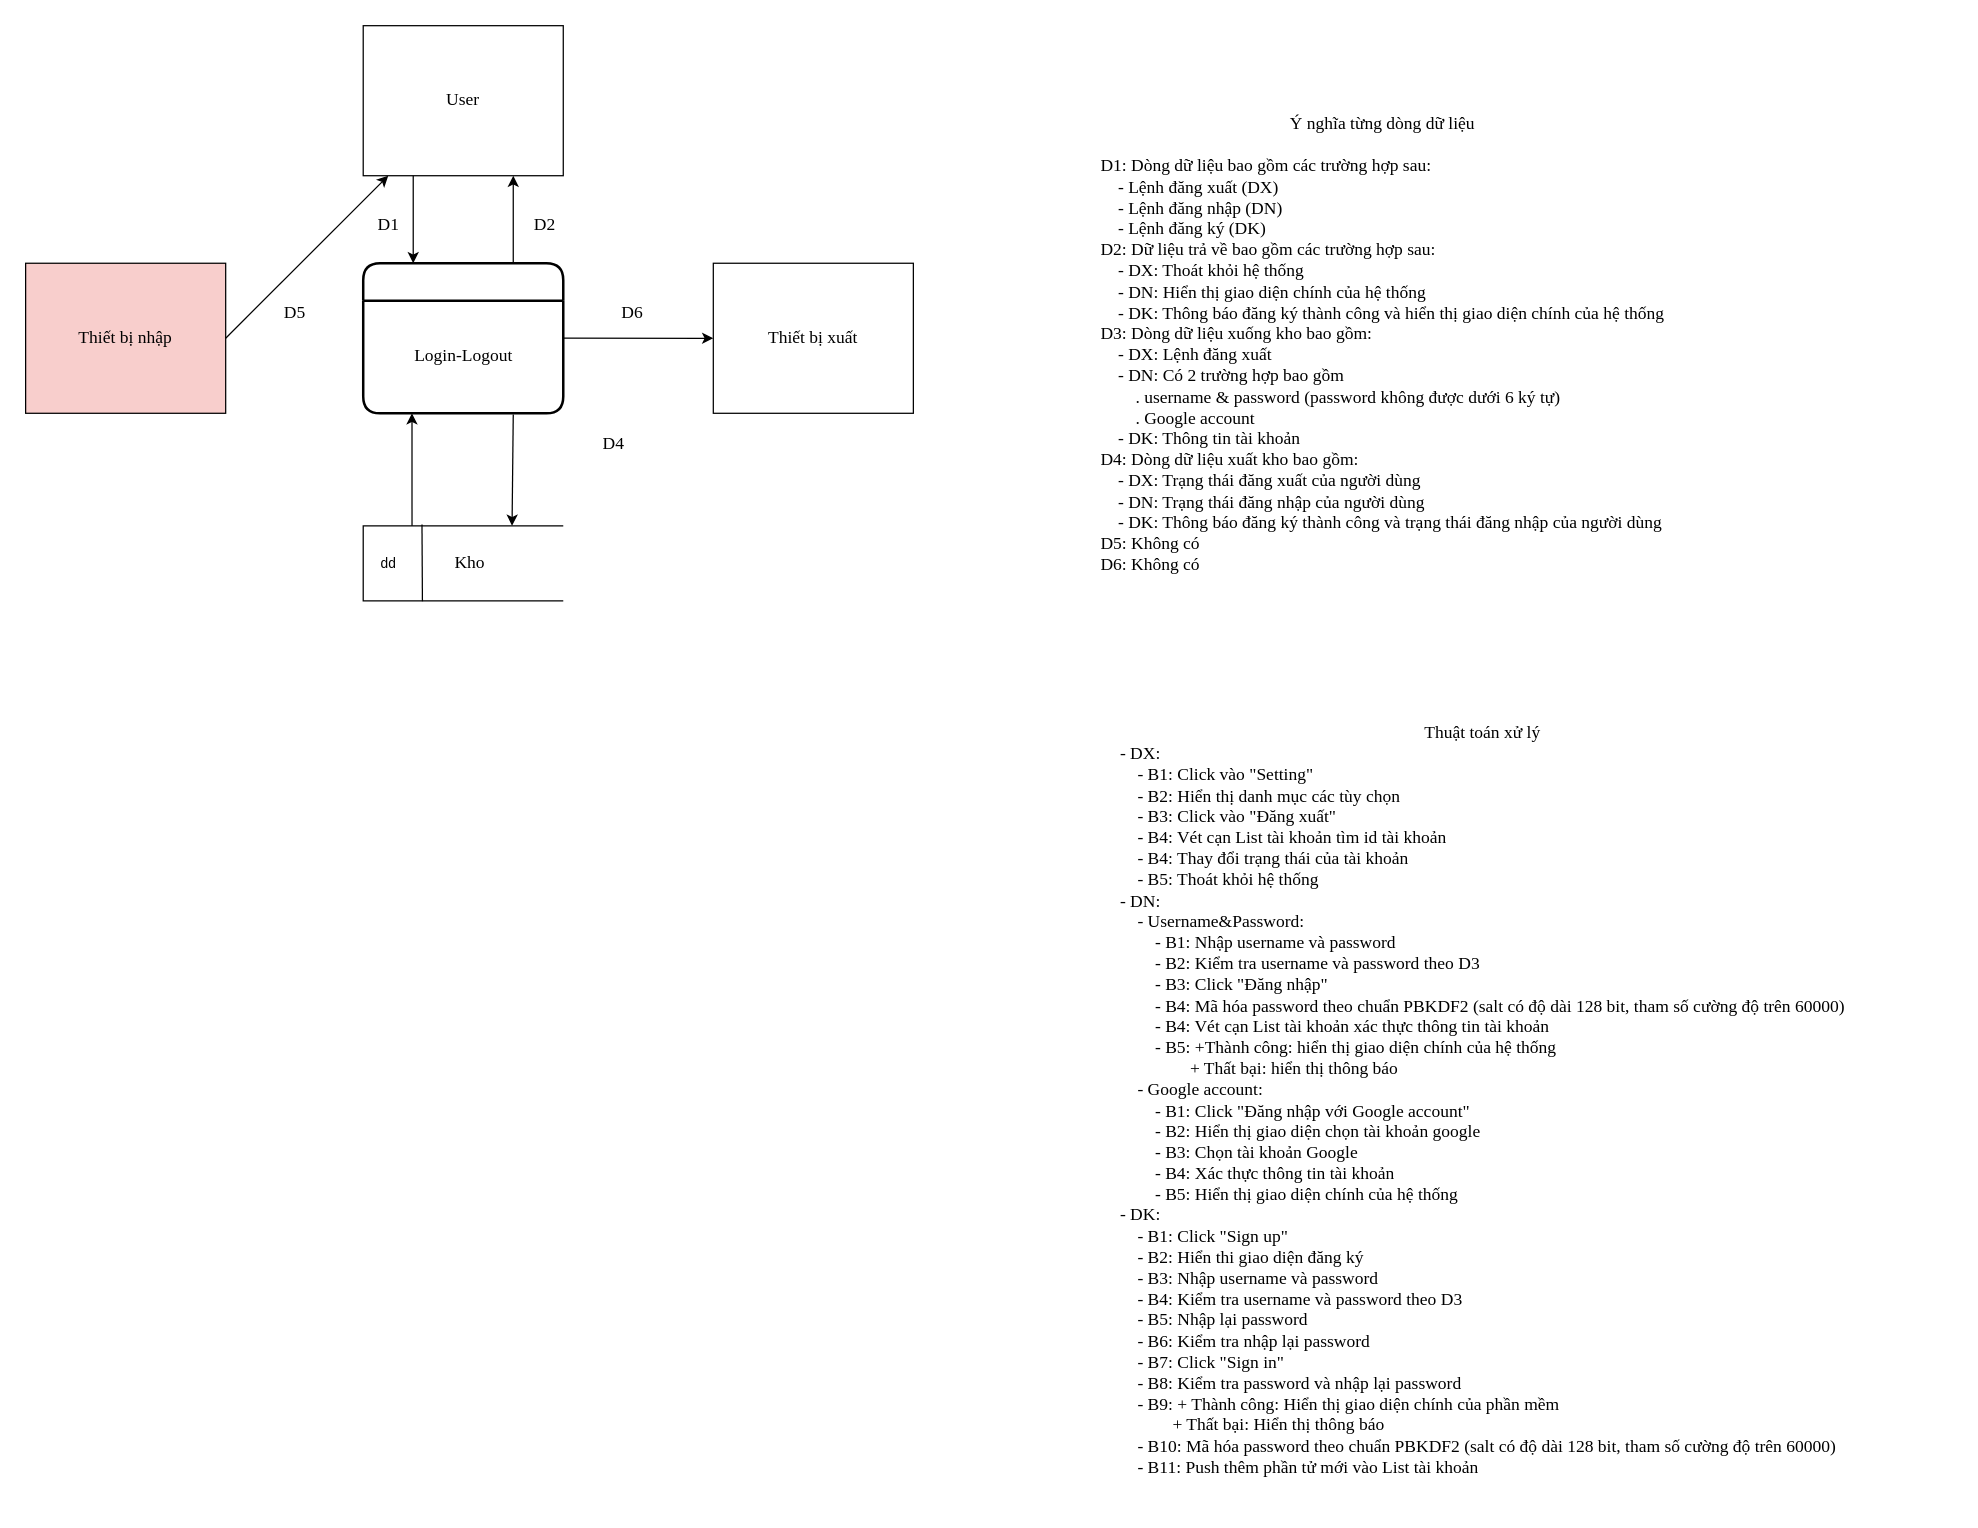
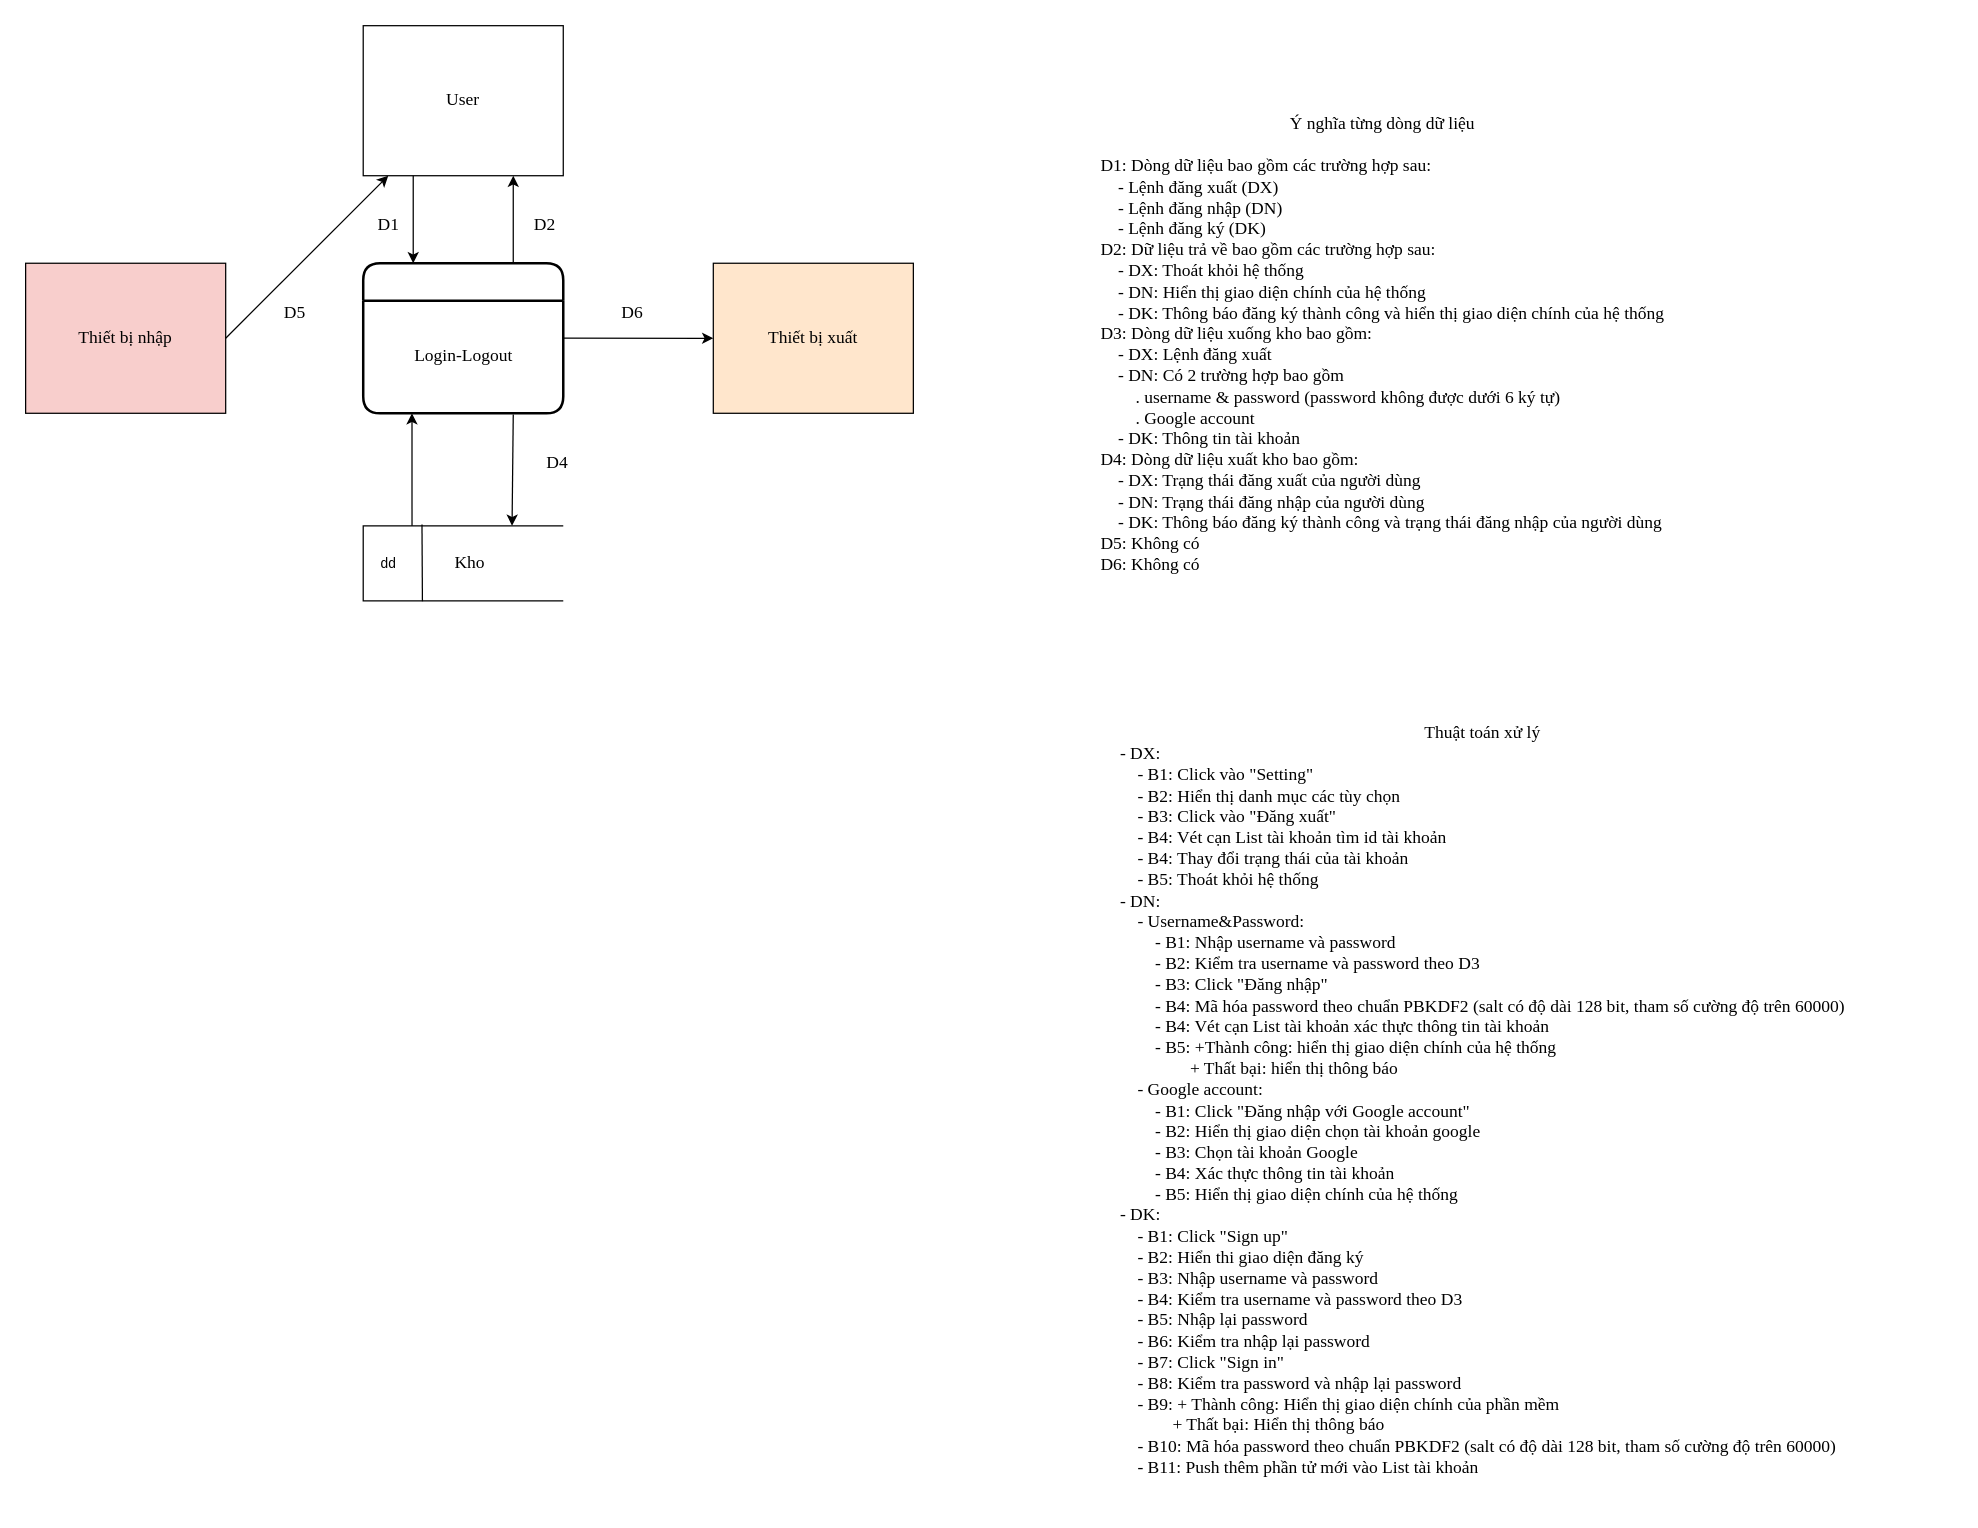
(813, 338) -> (813, 338)
(613, 444) -> (557, 463)
